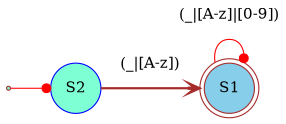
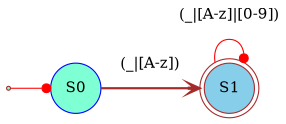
(76, 88) -> (76, 88)
